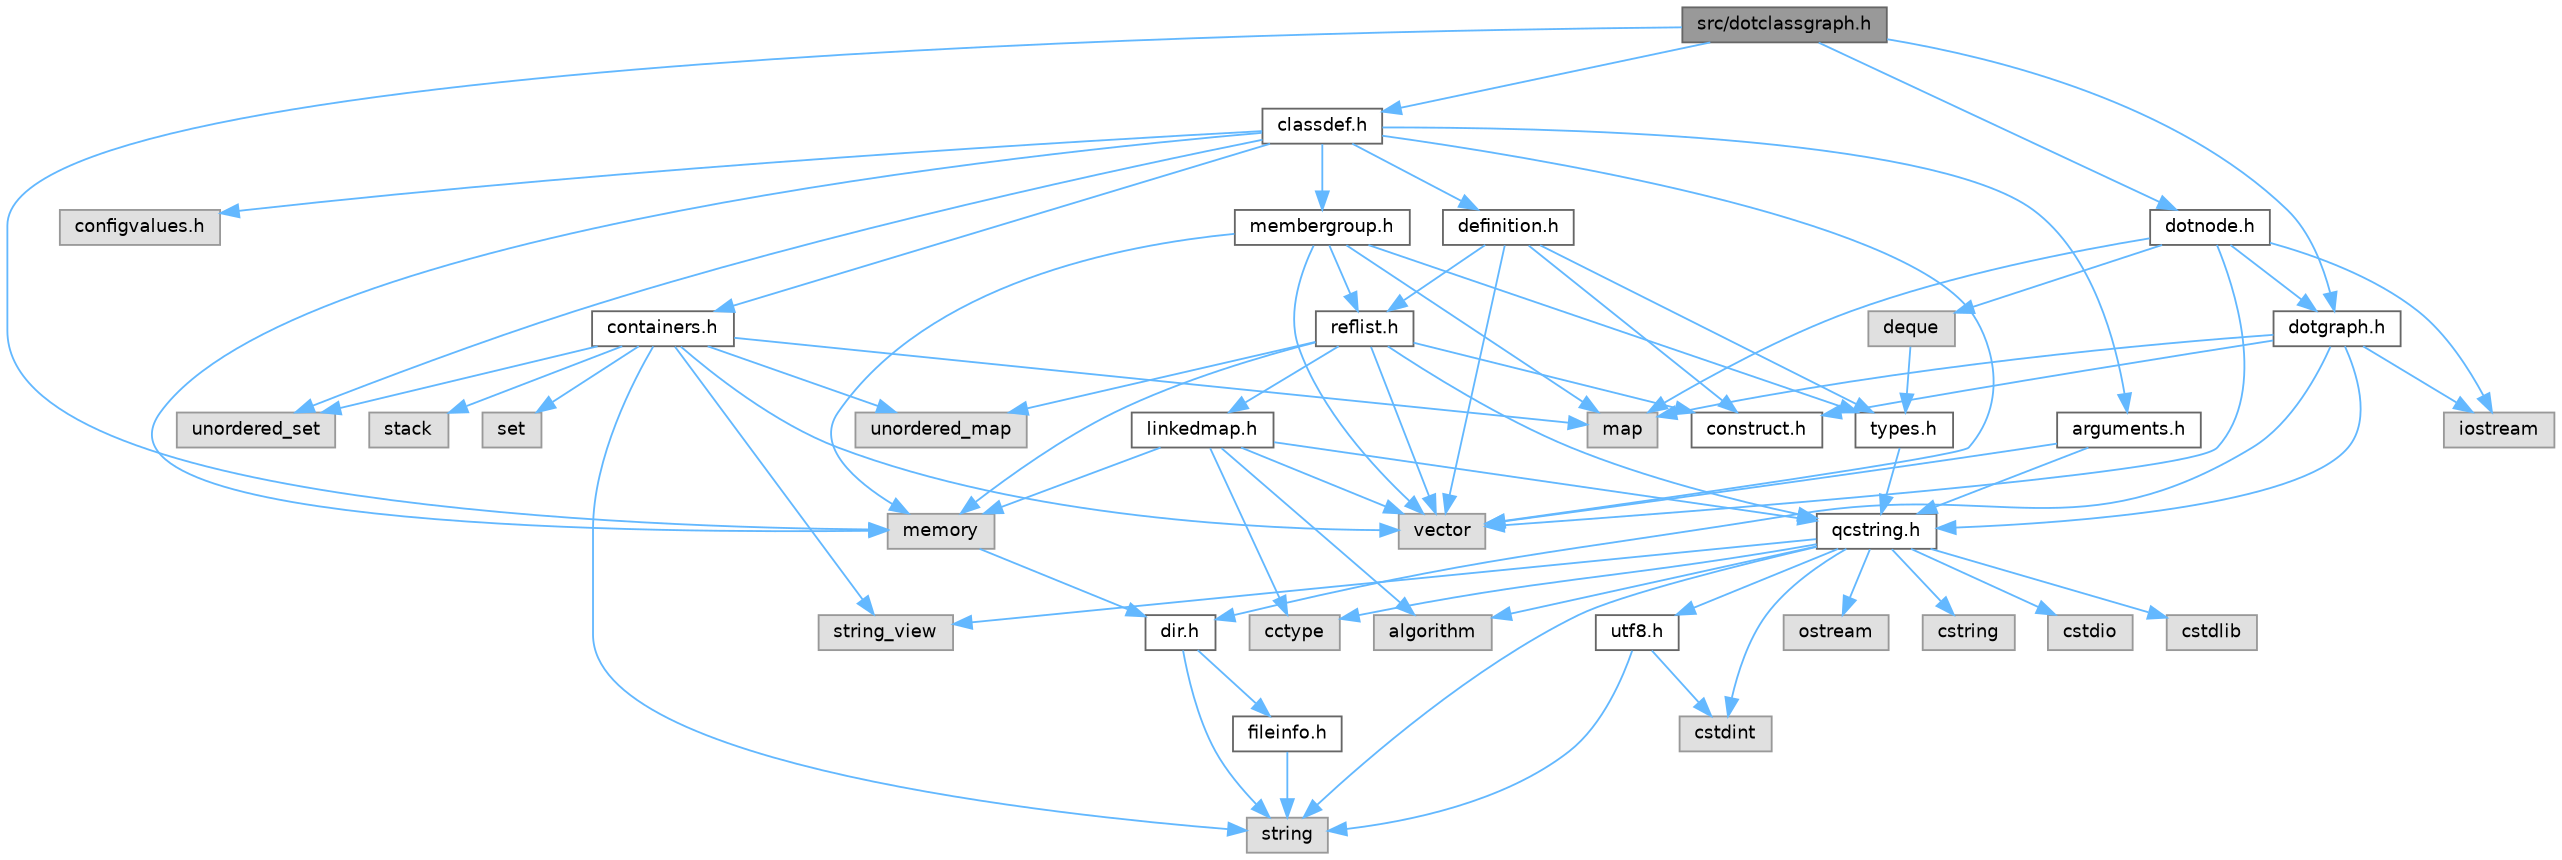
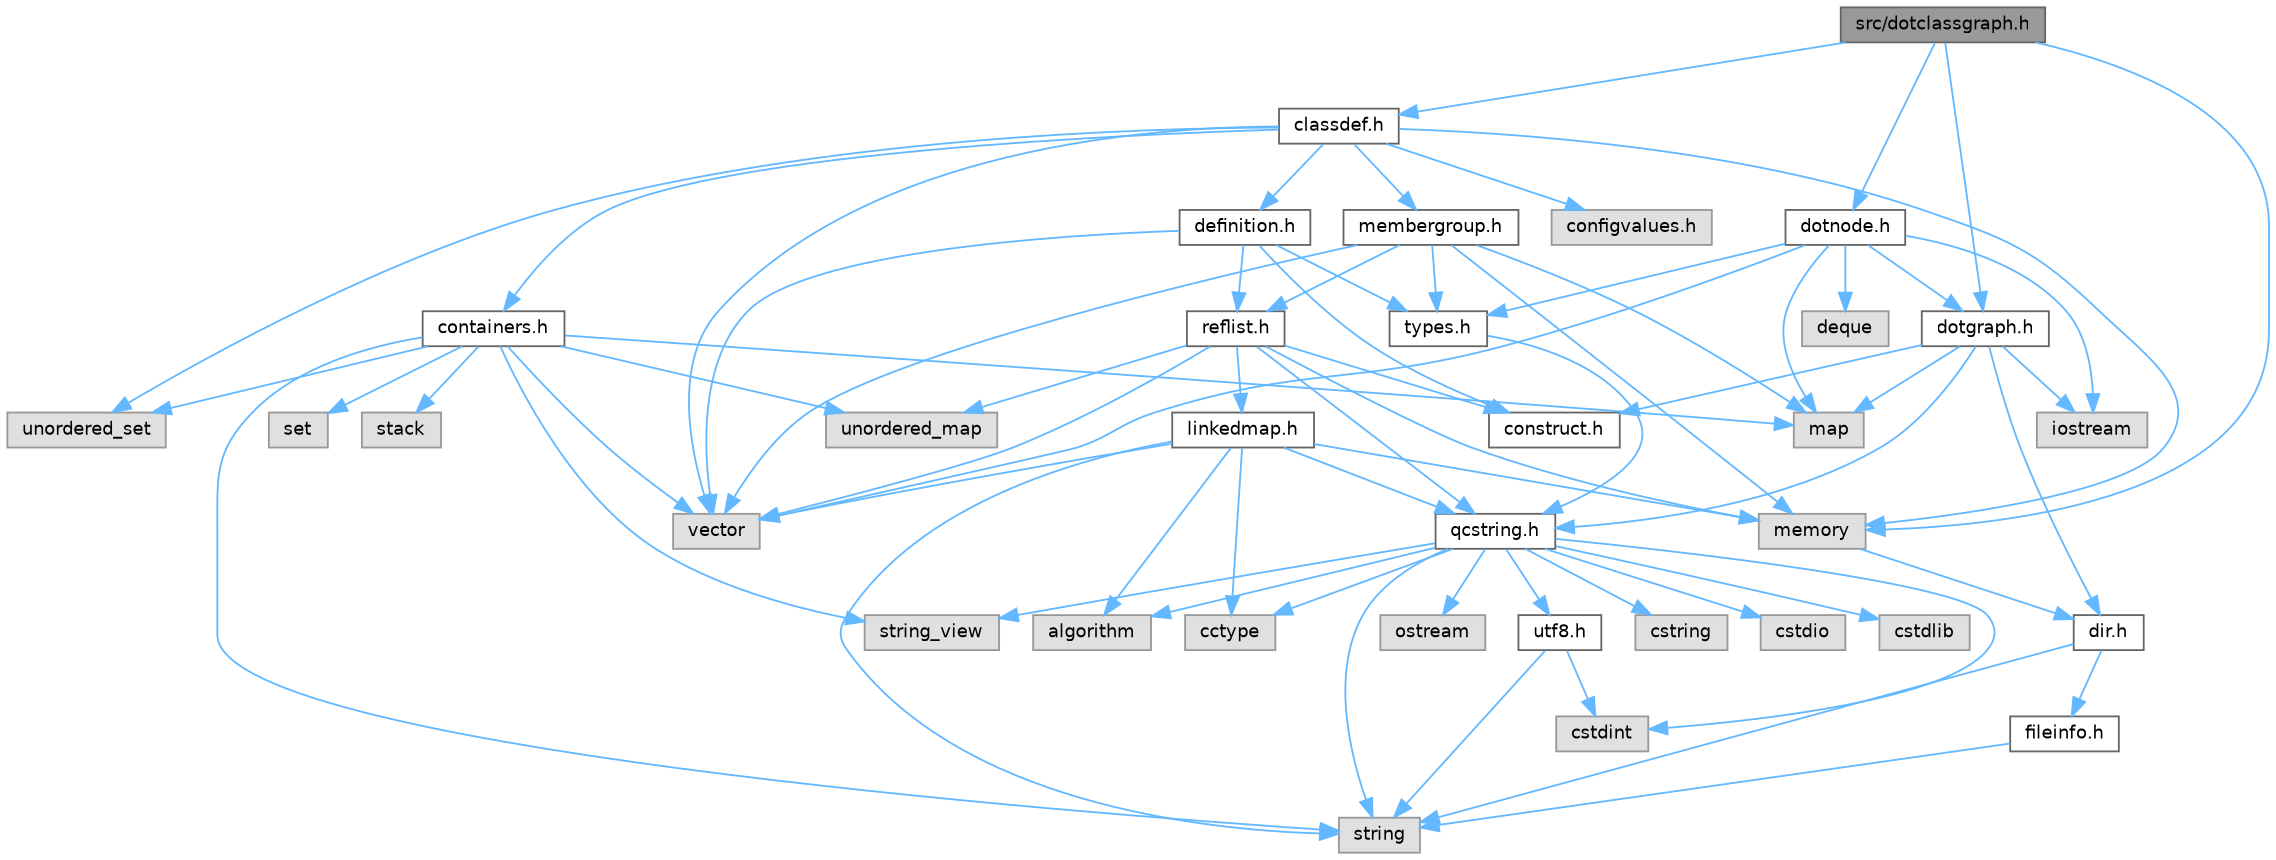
(1909, 361) -> (1646, 277)
(2129, 430) -> none
none -> (884, 690)
